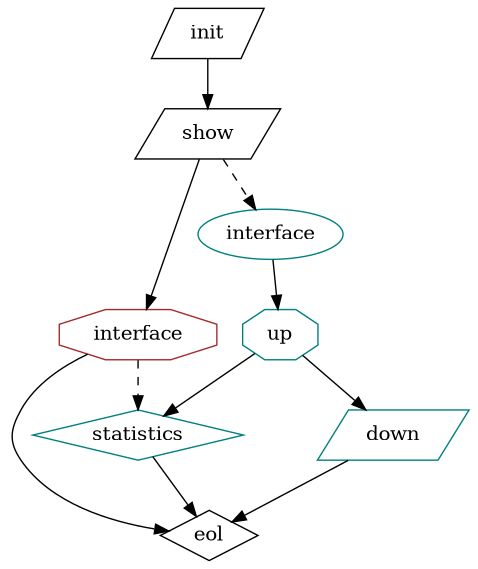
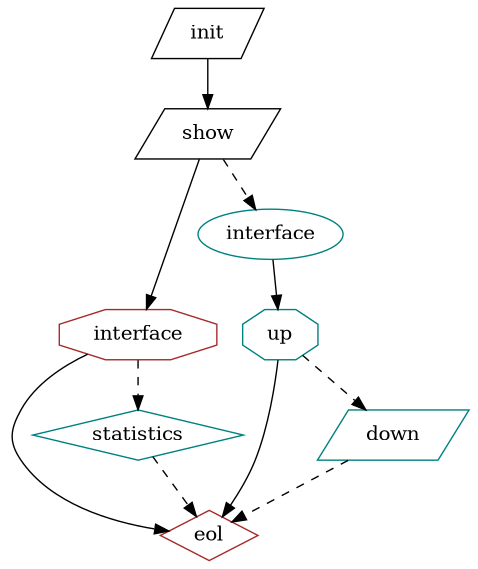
(329, 378) -> (329, 378)
(215, 381) -> (263, 436)
(170, 481) -> (170, 481)
(296, 488) -> (296, 488)
(209, 535) -> (209, 535)
